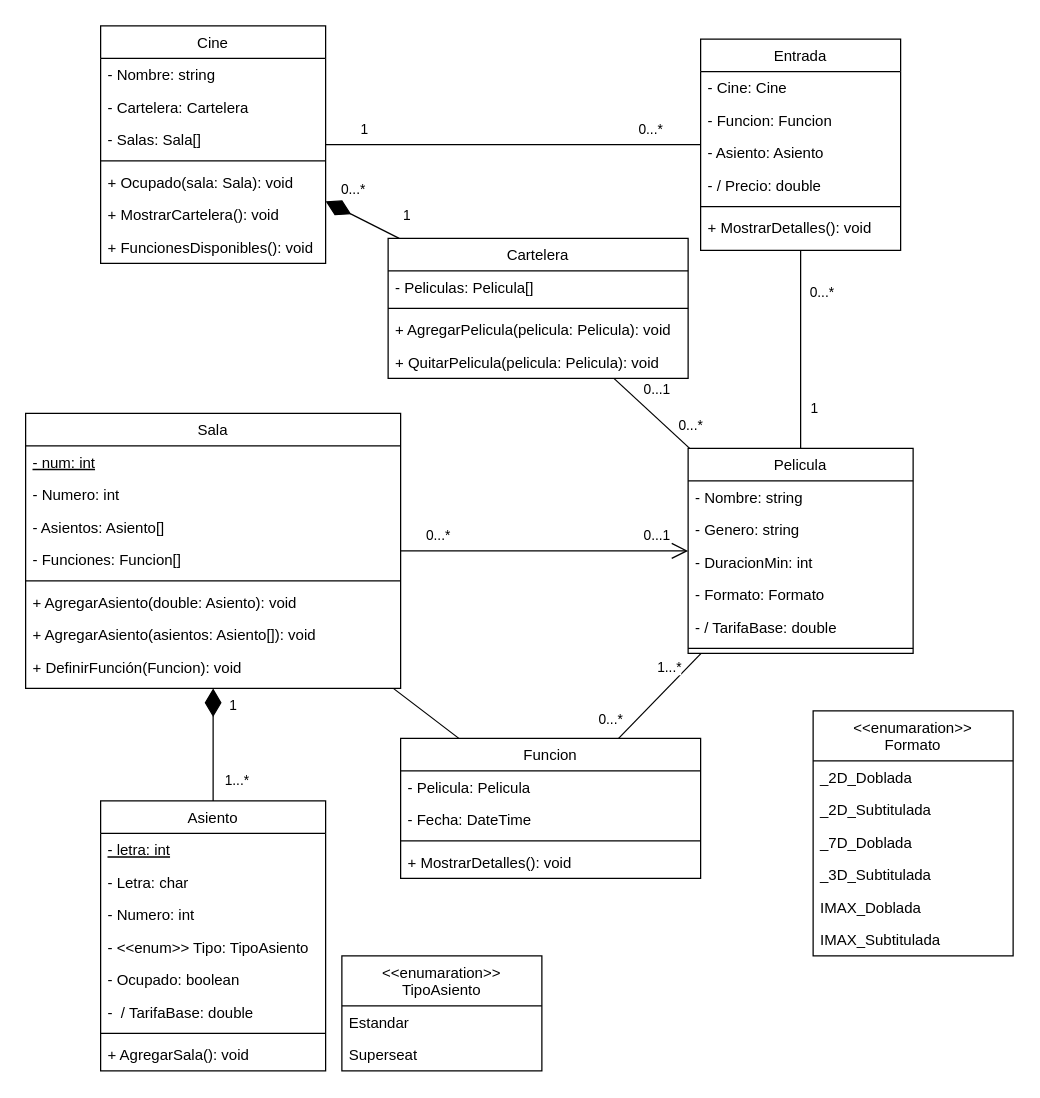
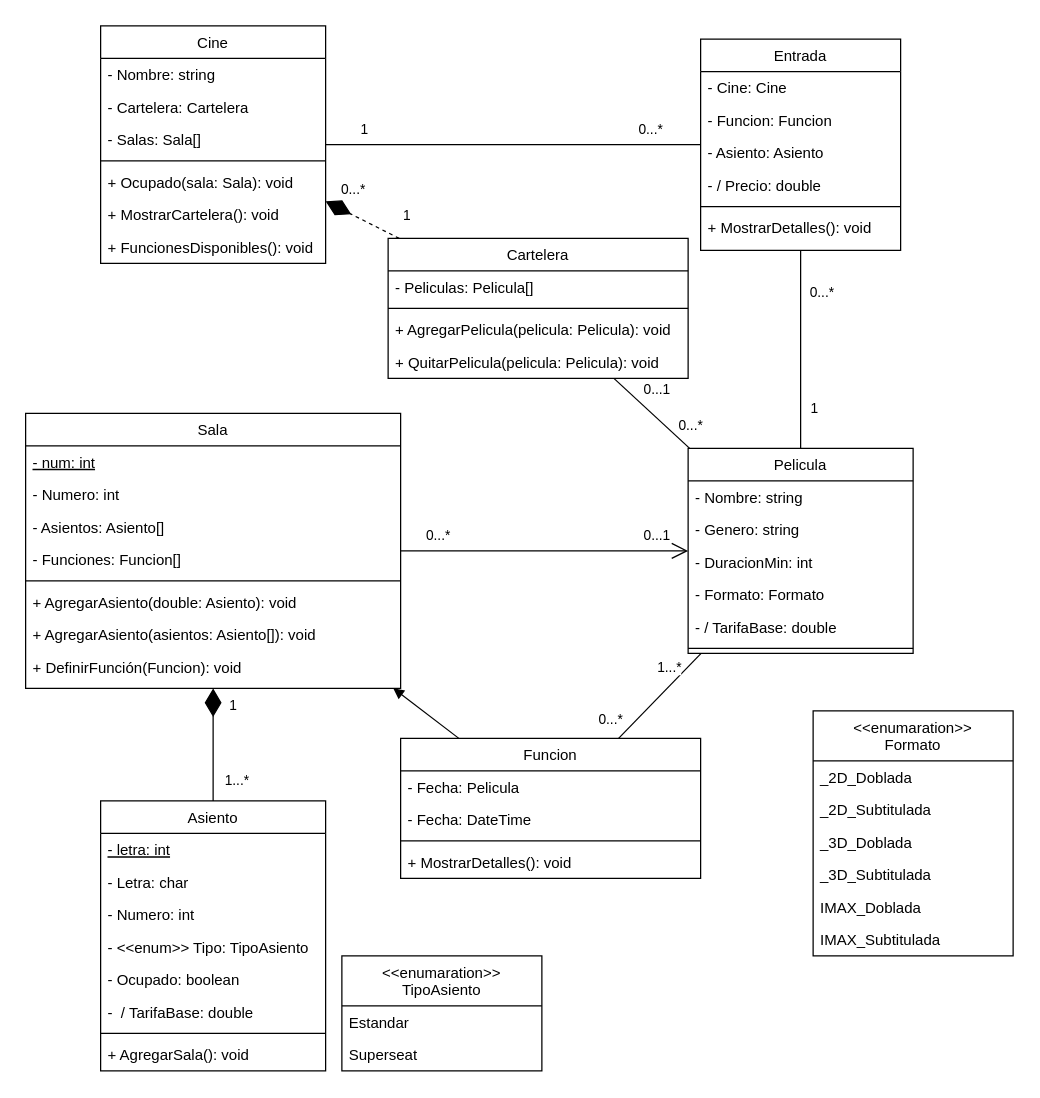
(374, 225) -> (374, 225)
(400, 693) -> (402, 695)
(474, 788) -> (467, 788)
(864, 843) -> (864, 843)
